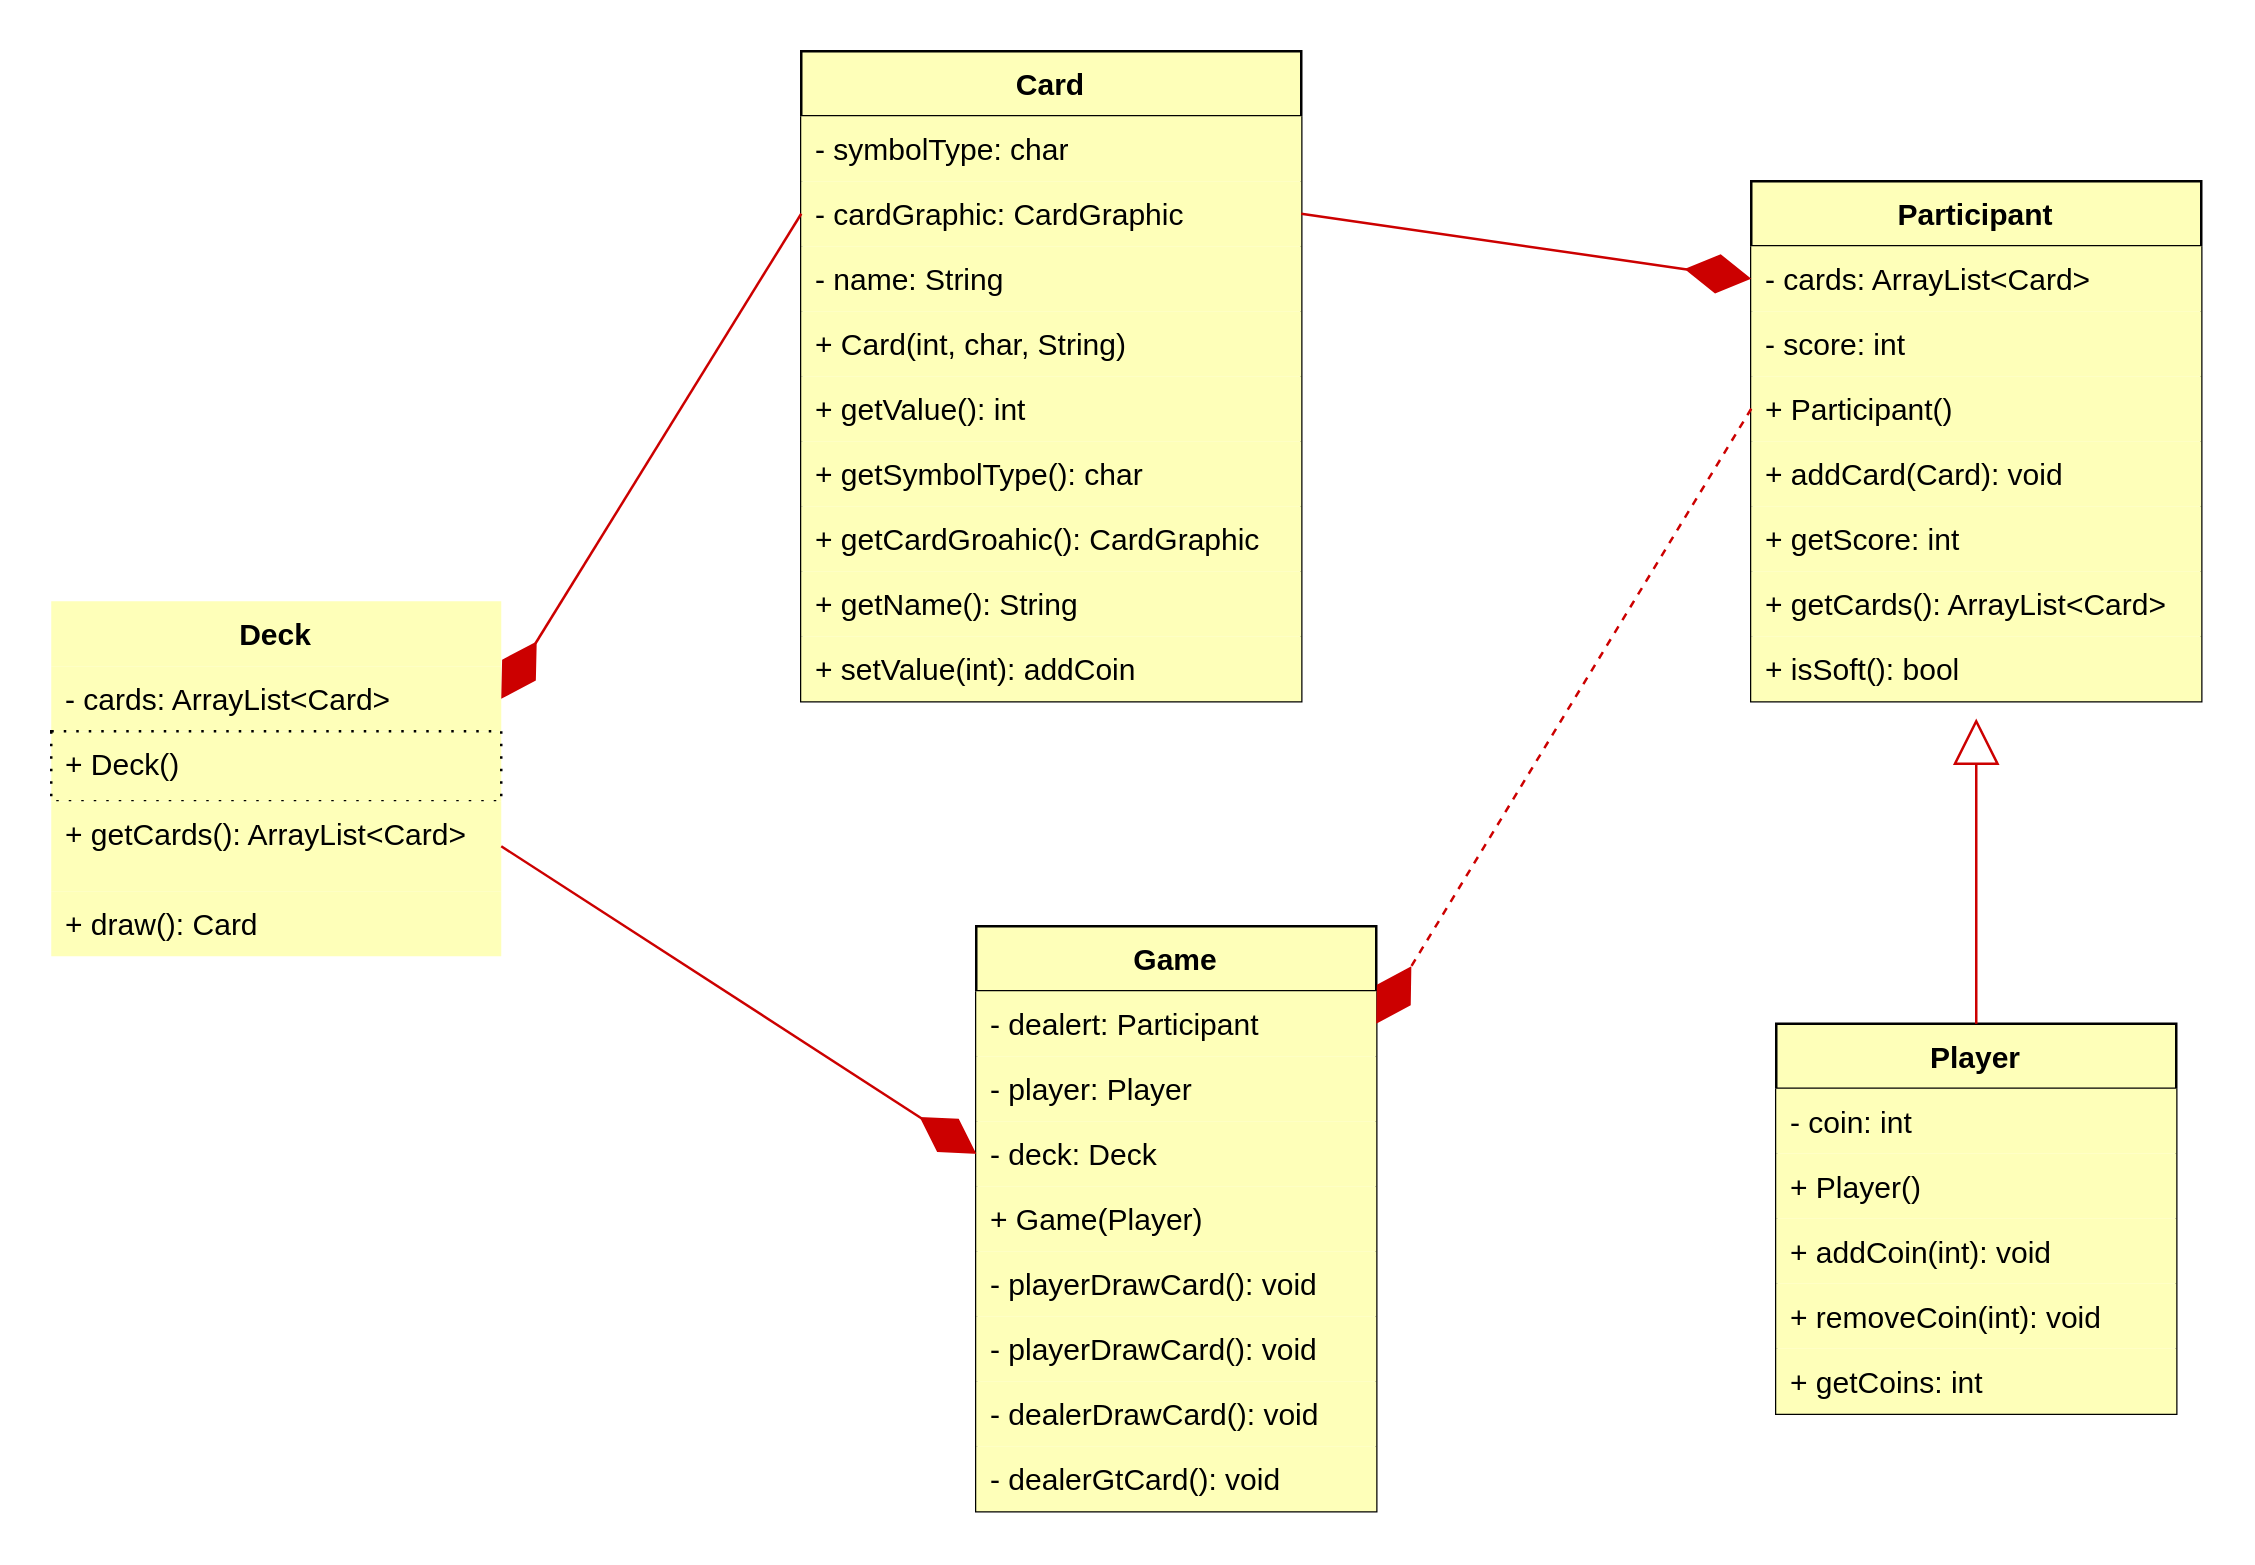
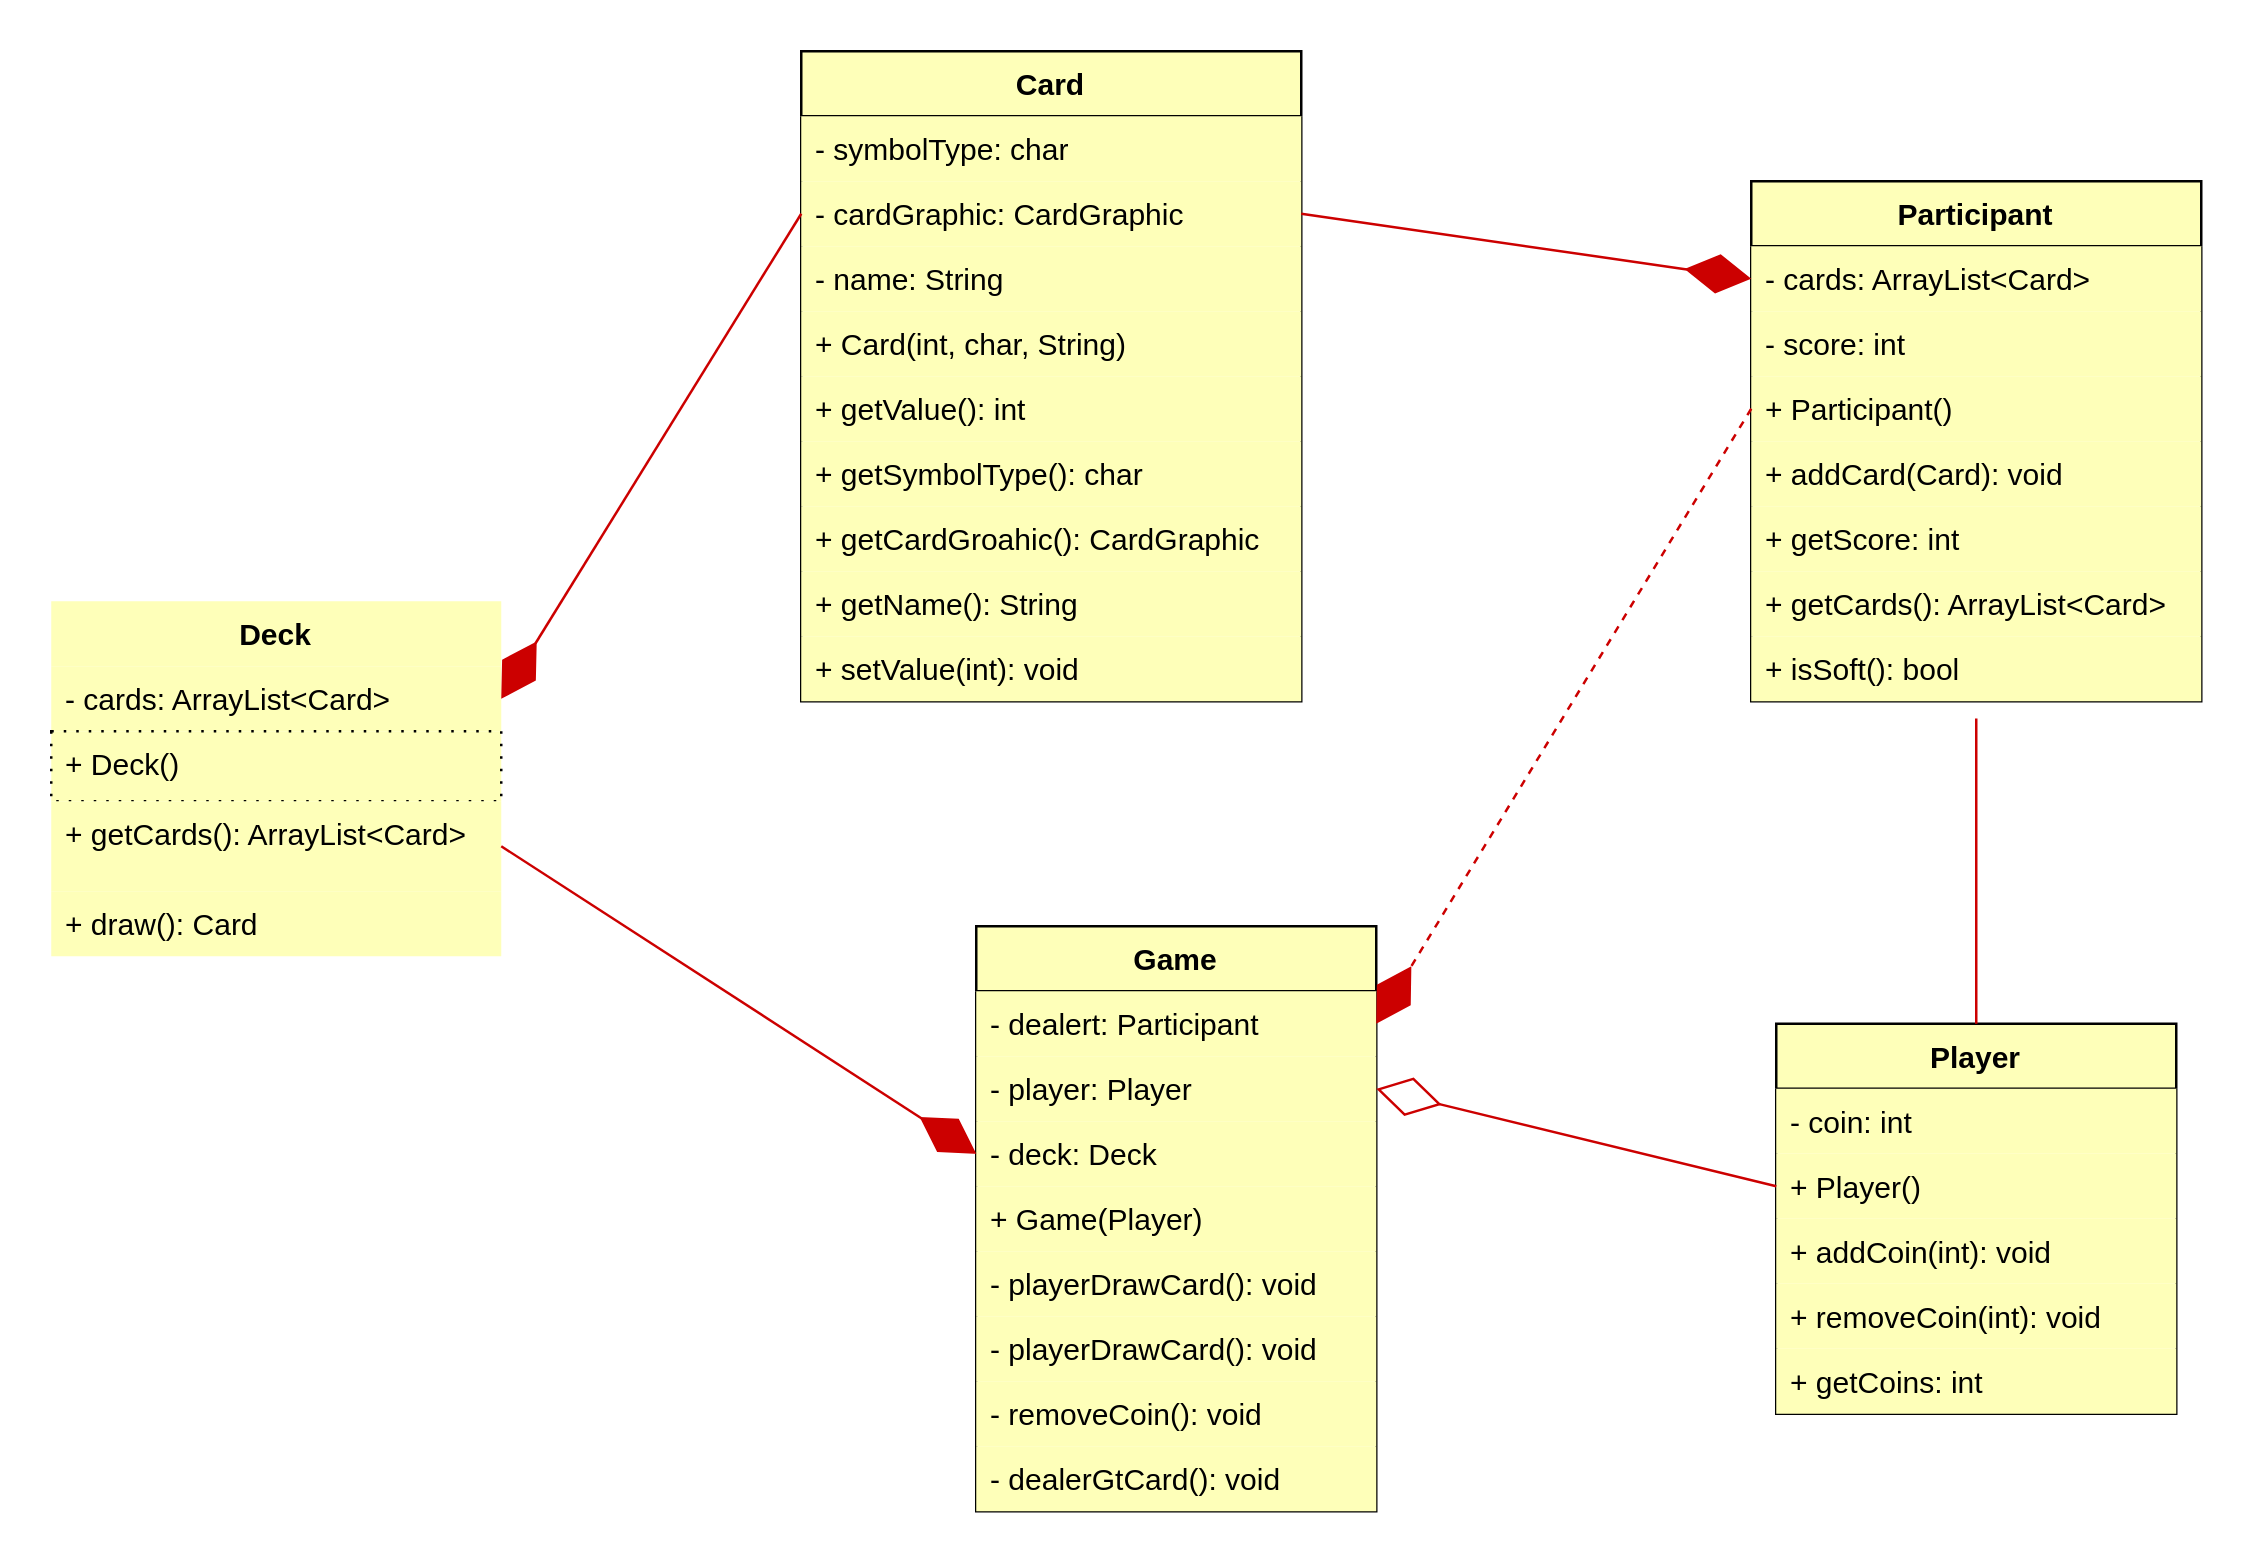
(993, 670) -> (968, 670)
(1976, 765) -> (1976, 742)
none -> (1606, 1145)
(1172, 1415) -> (1139, 1415)
